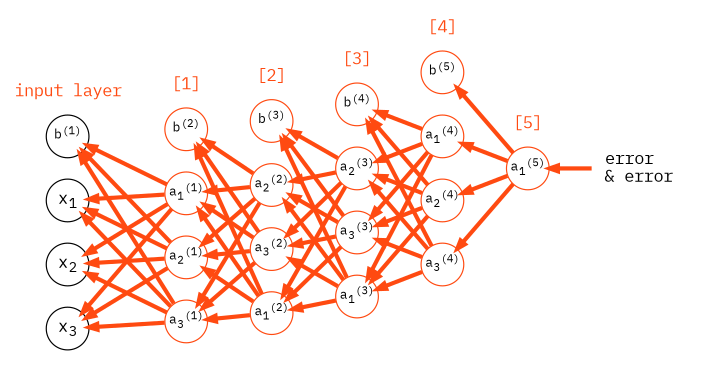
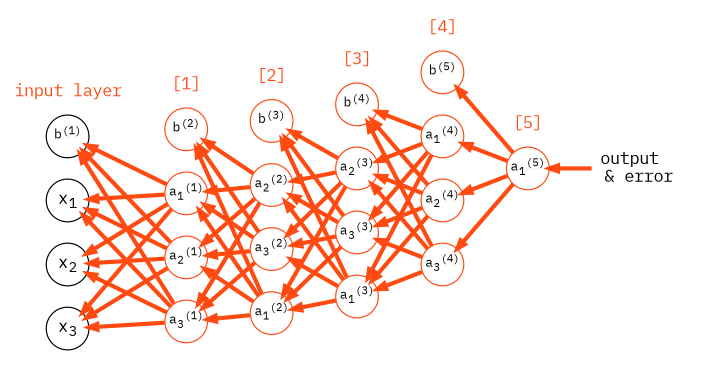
(635, 168) -> (635, 168)
